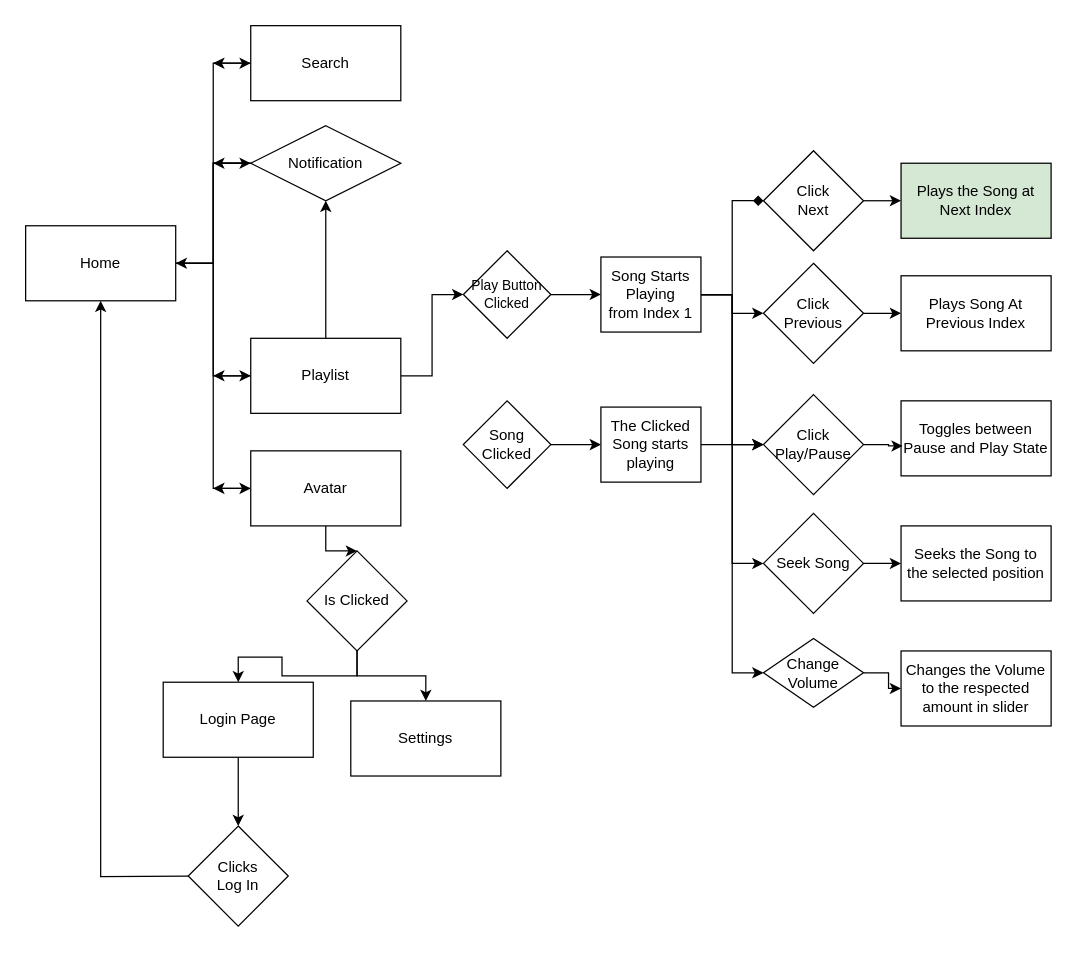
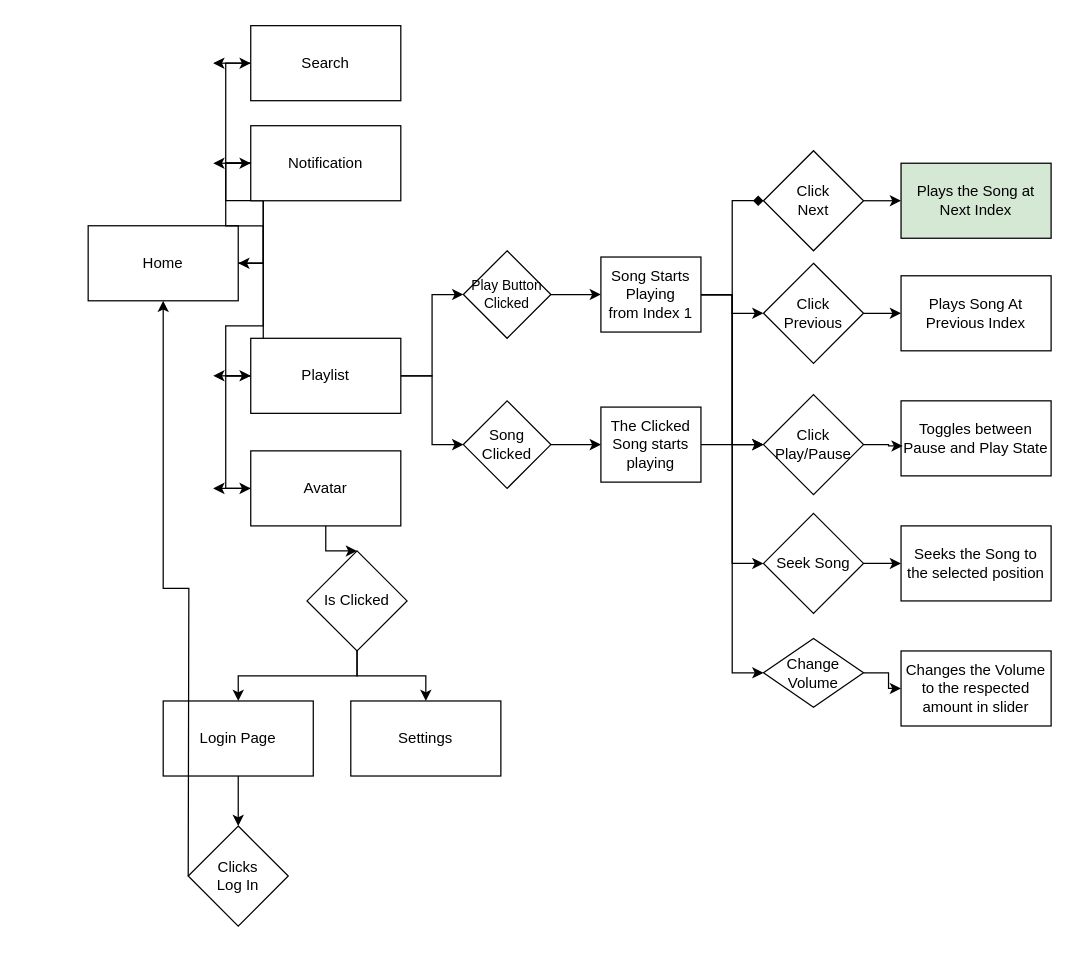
(326, 163) -> (326, 163)
(101, 263) -> (163, 263)
(326, 274) -> (432, 421)
(238, 719) -> (238, 738)
